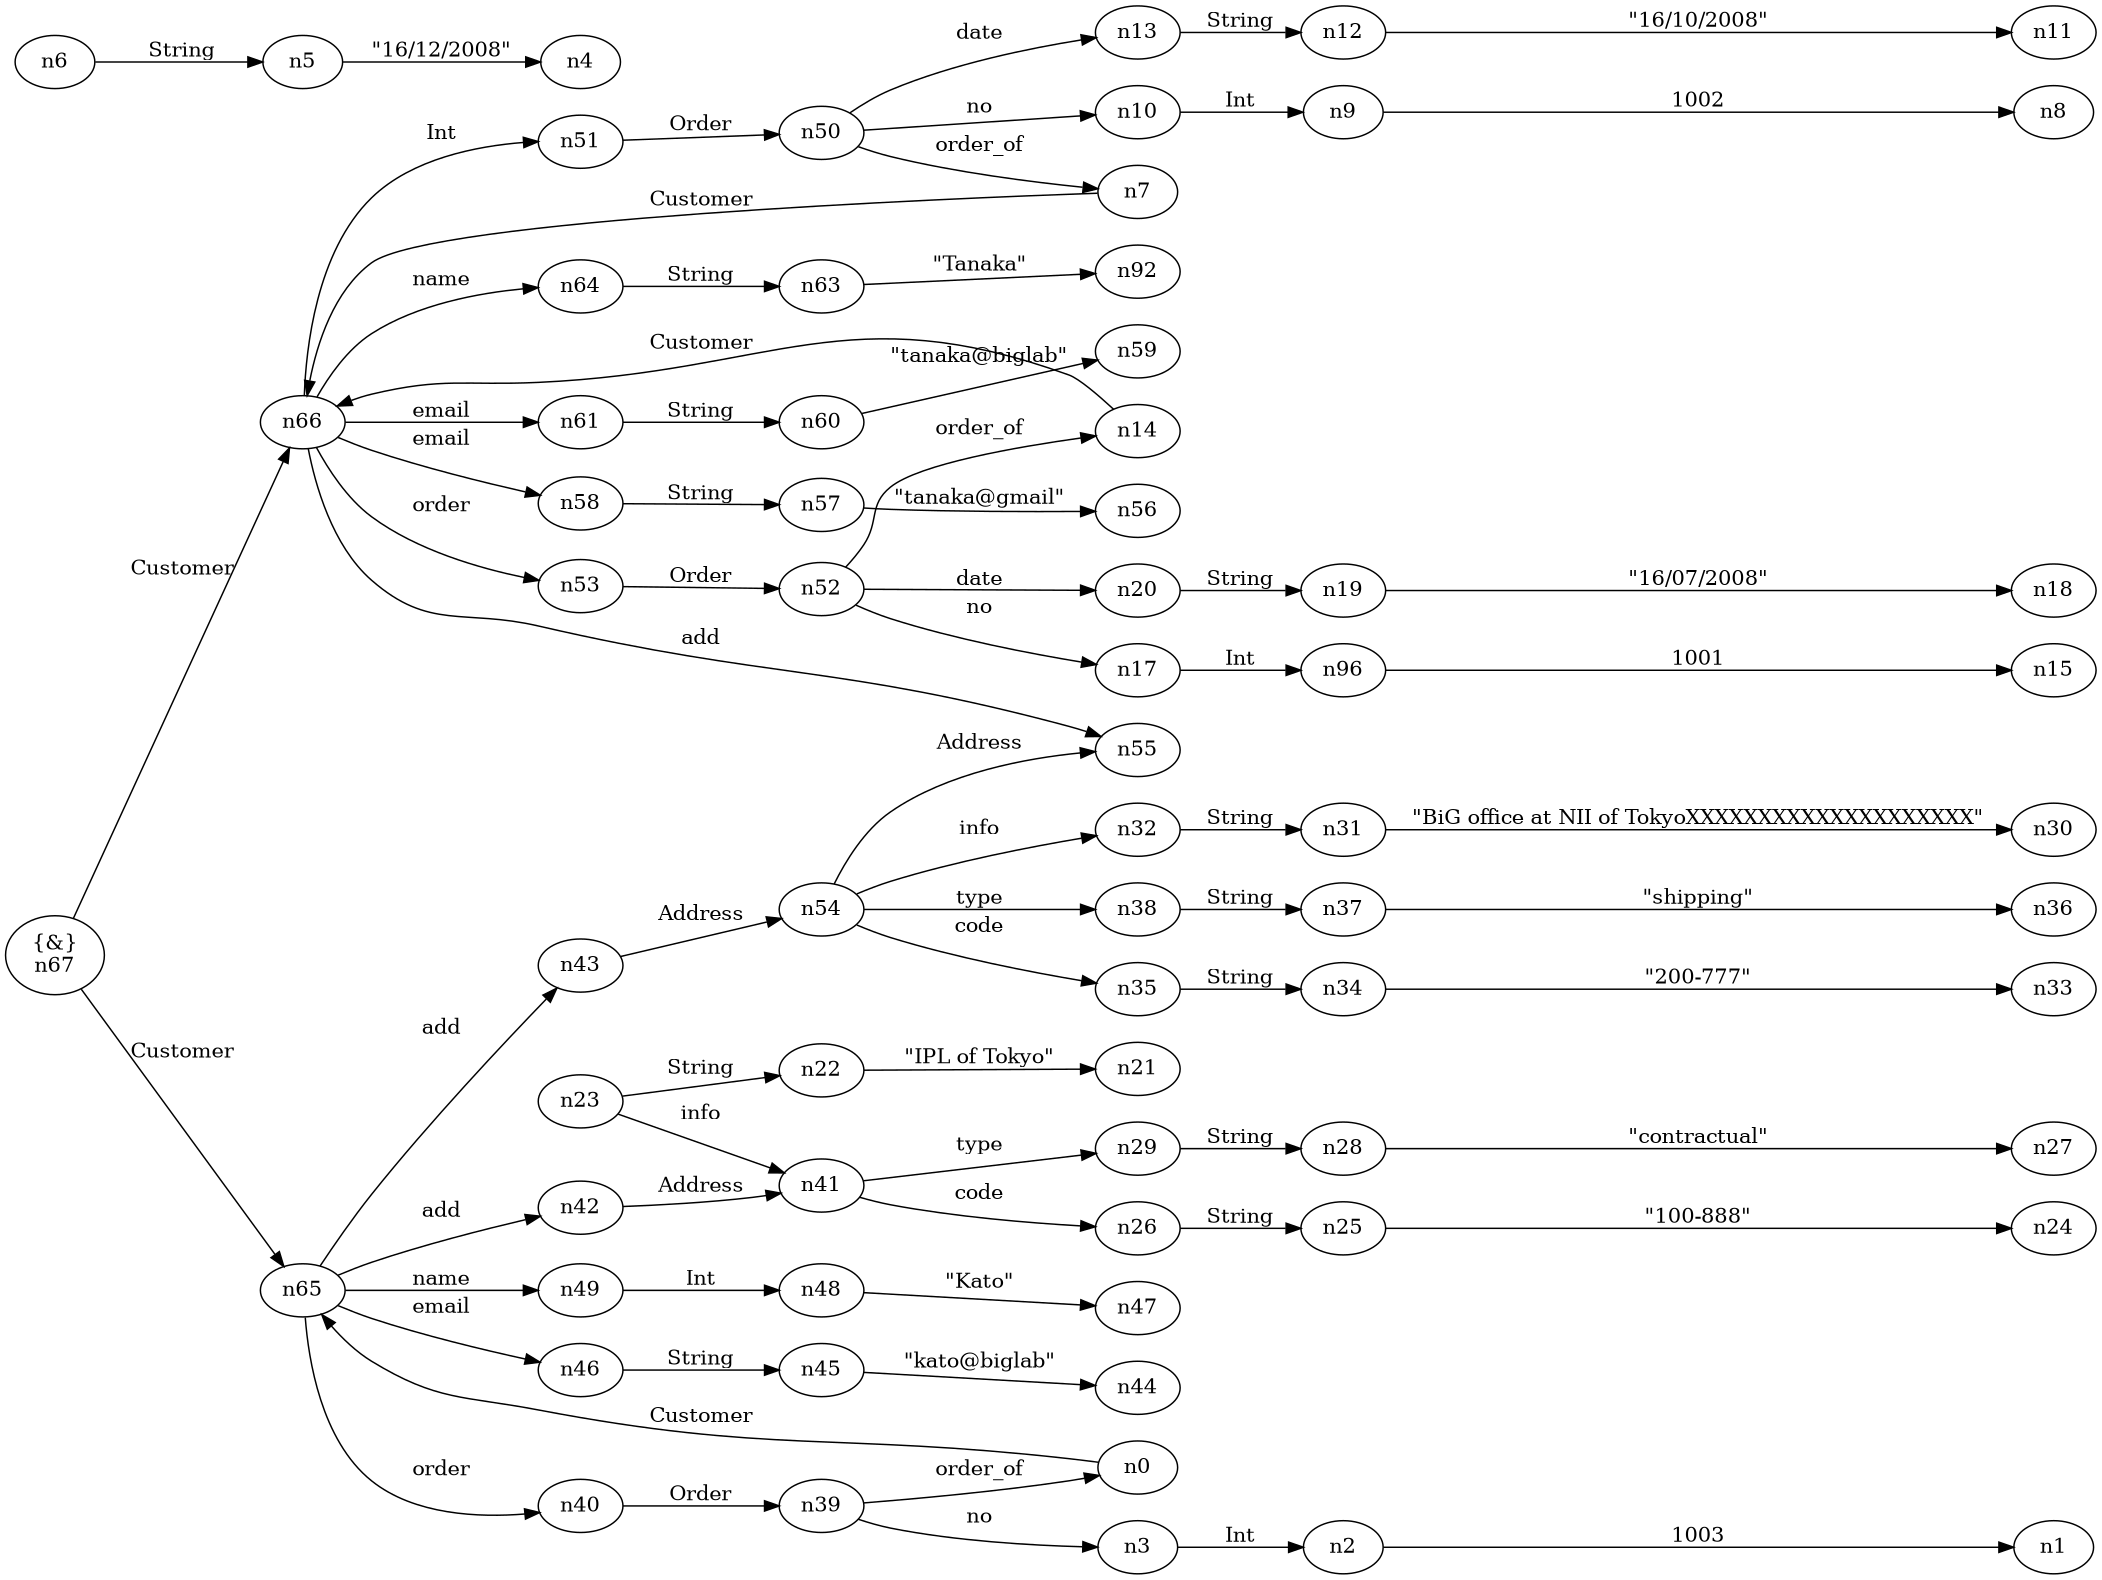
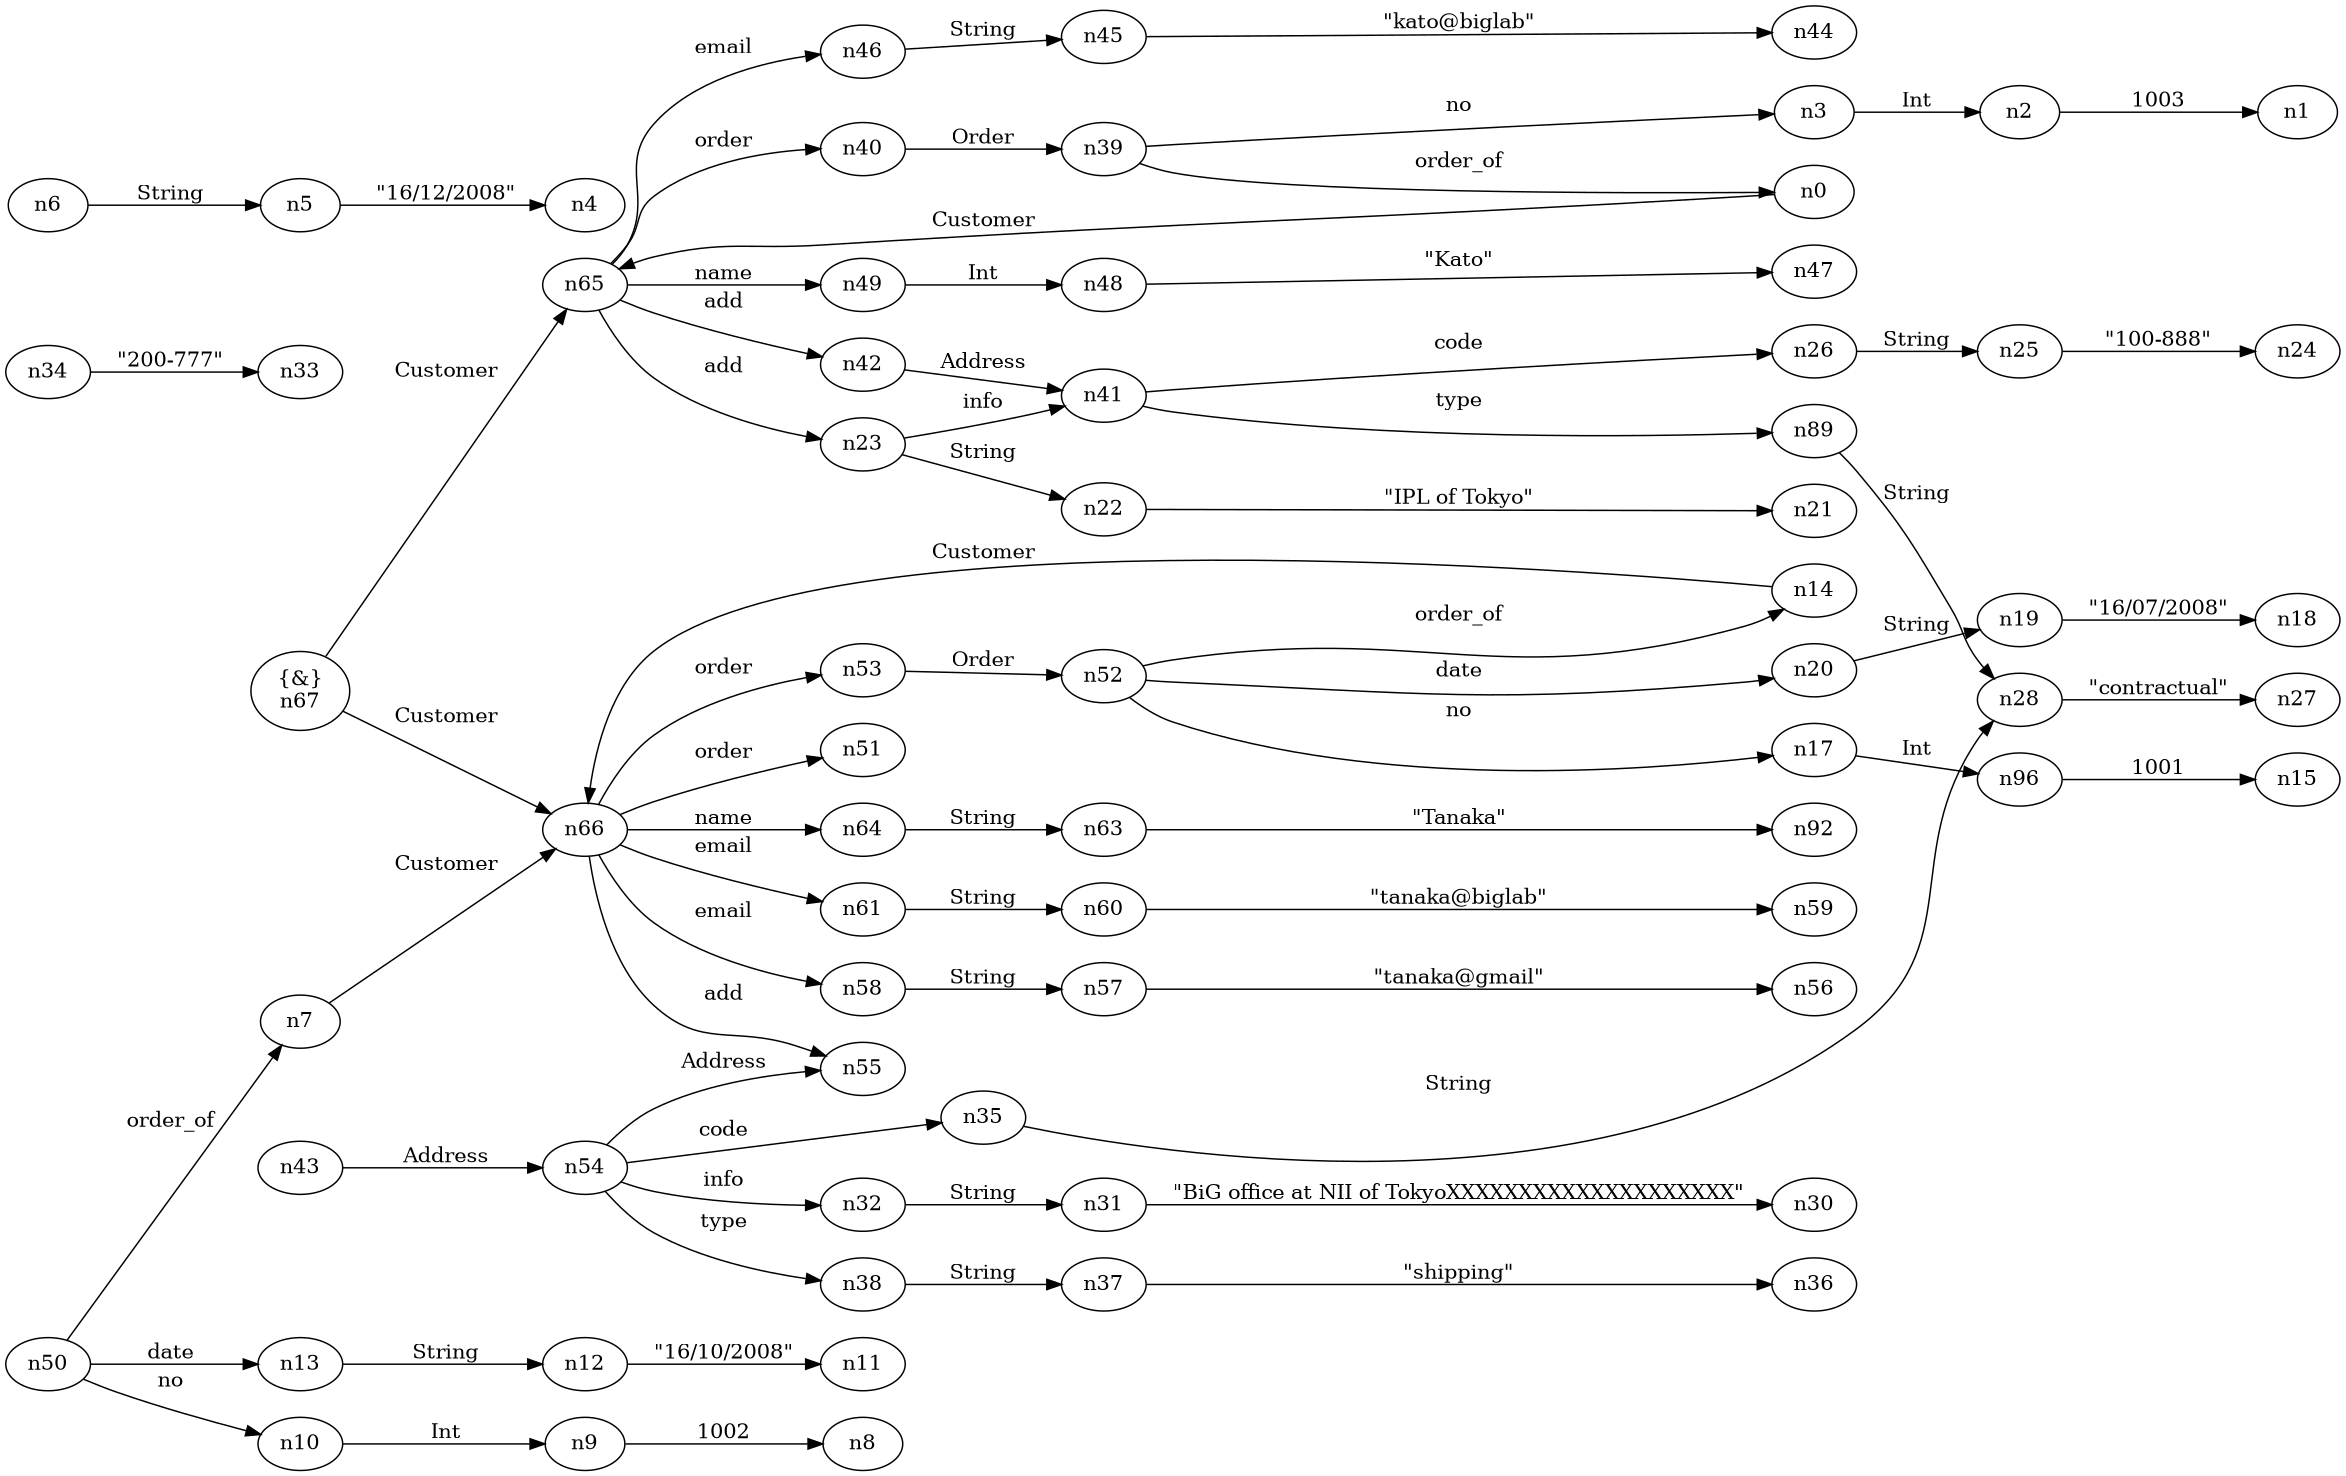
(442, 134) -> (724, 752)
(694, 138) -> none
(1233, 989) -> (1615, 1134)
(428, 1128) -> (687, 398)
(1138, 1149) -> (1814, 431)
